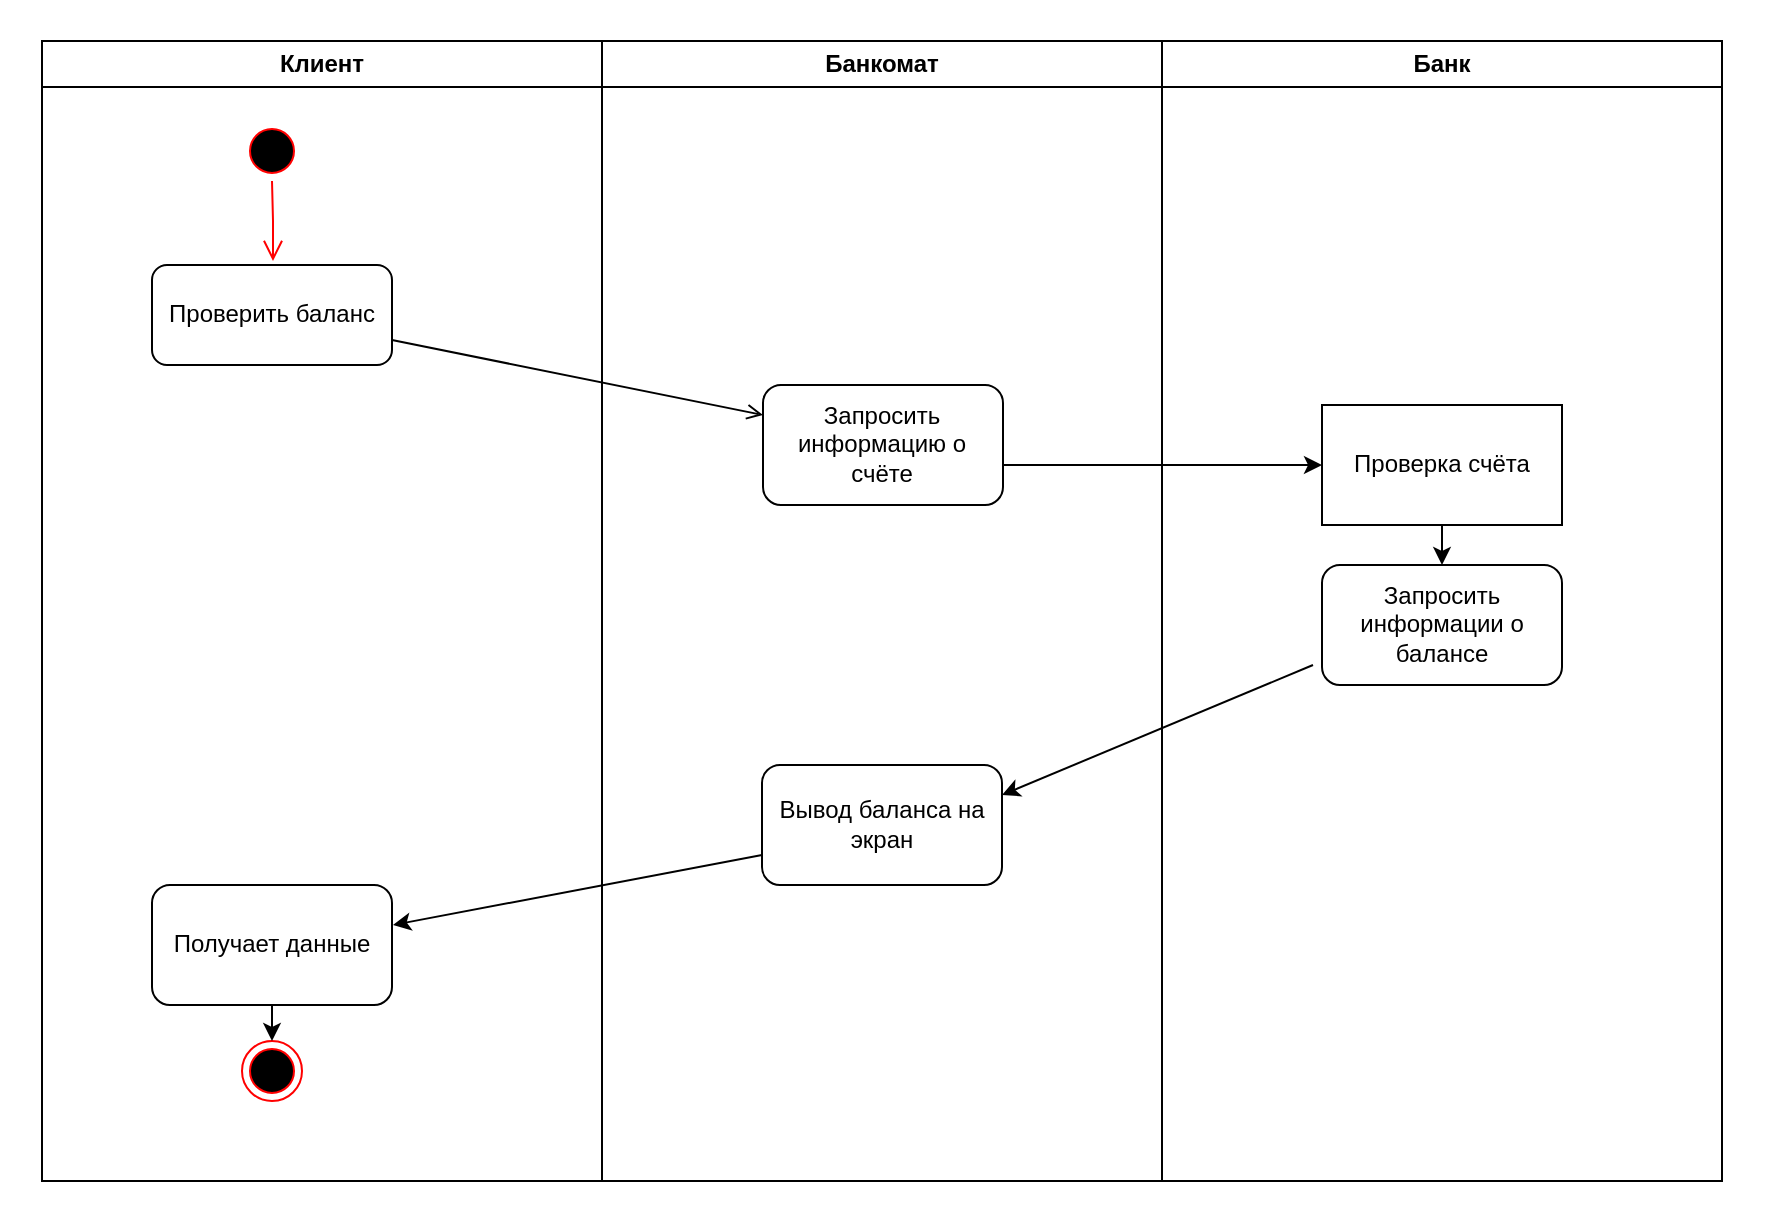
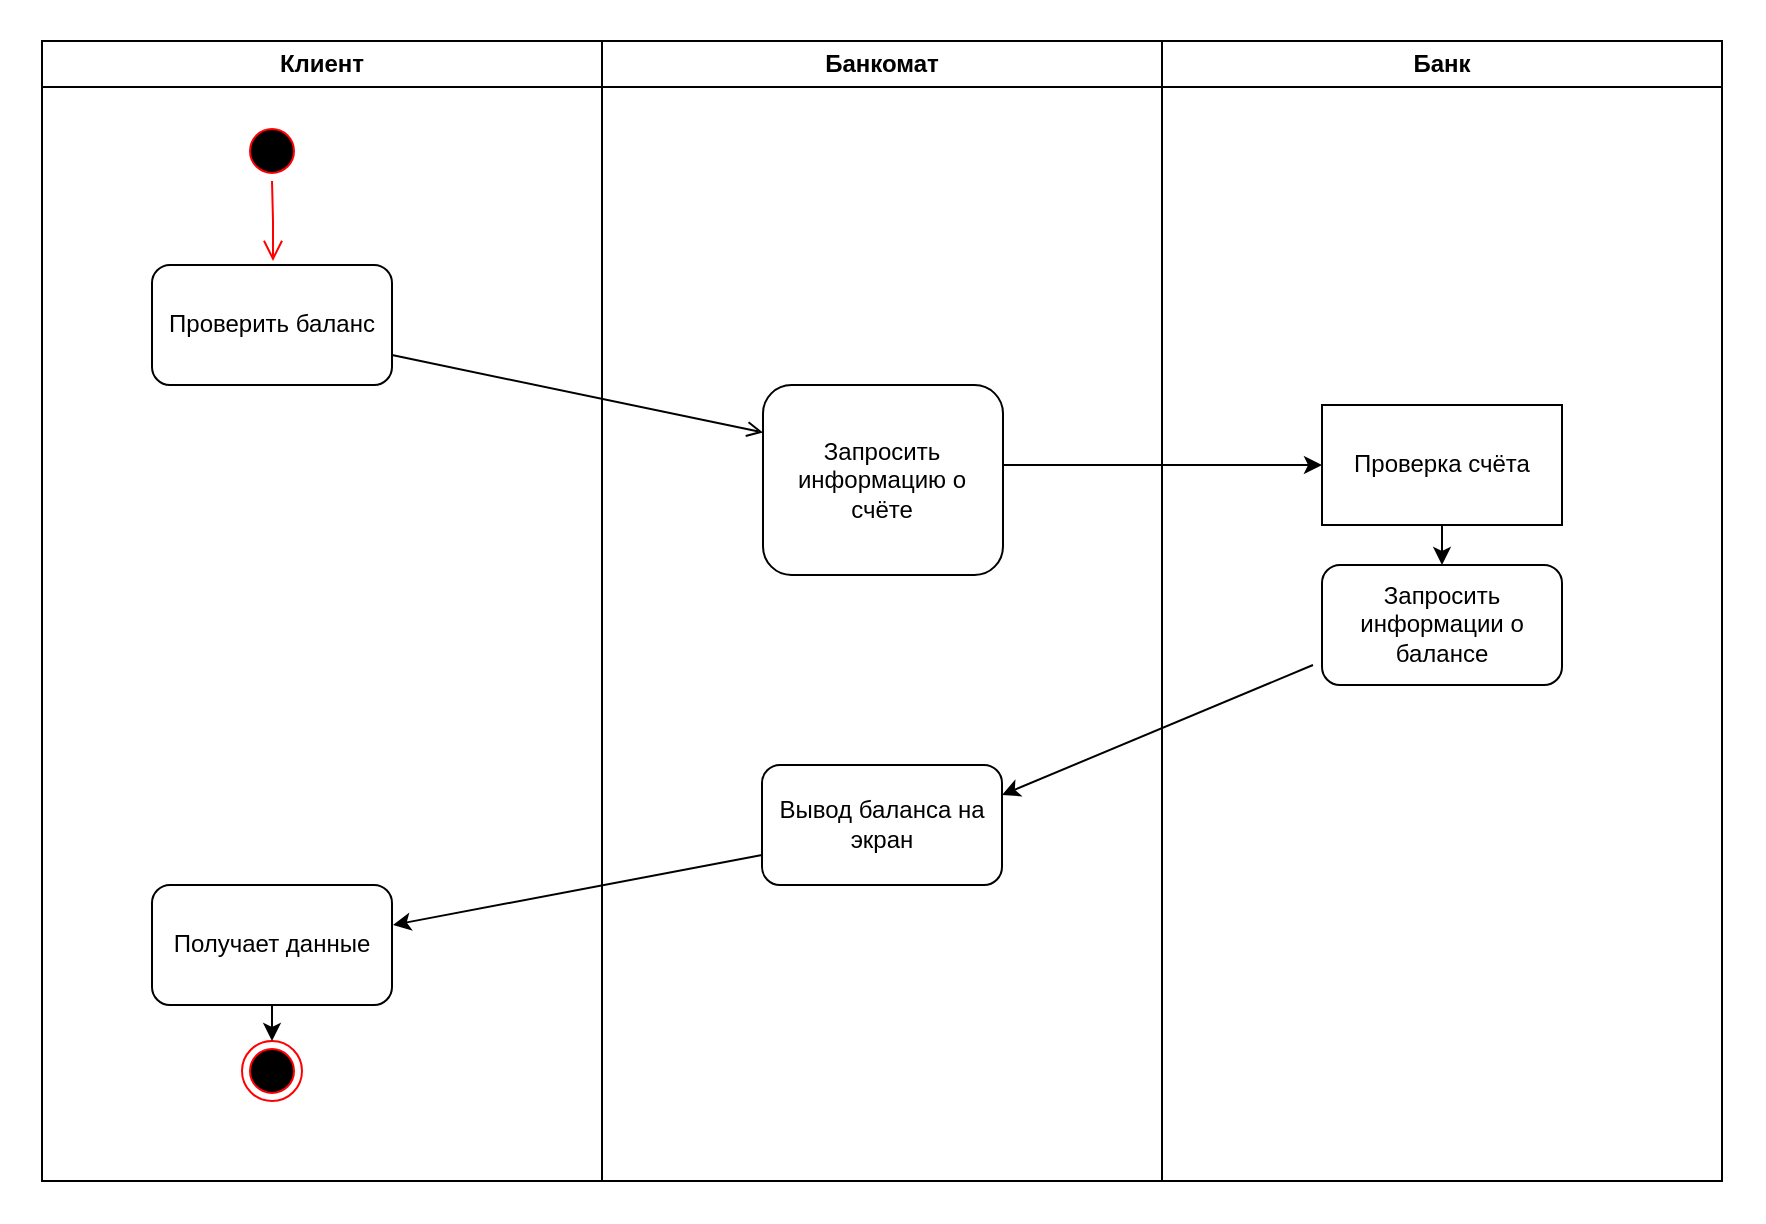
(272, 315) -> (272, 325)
(883, 445) -> (883, 480)
